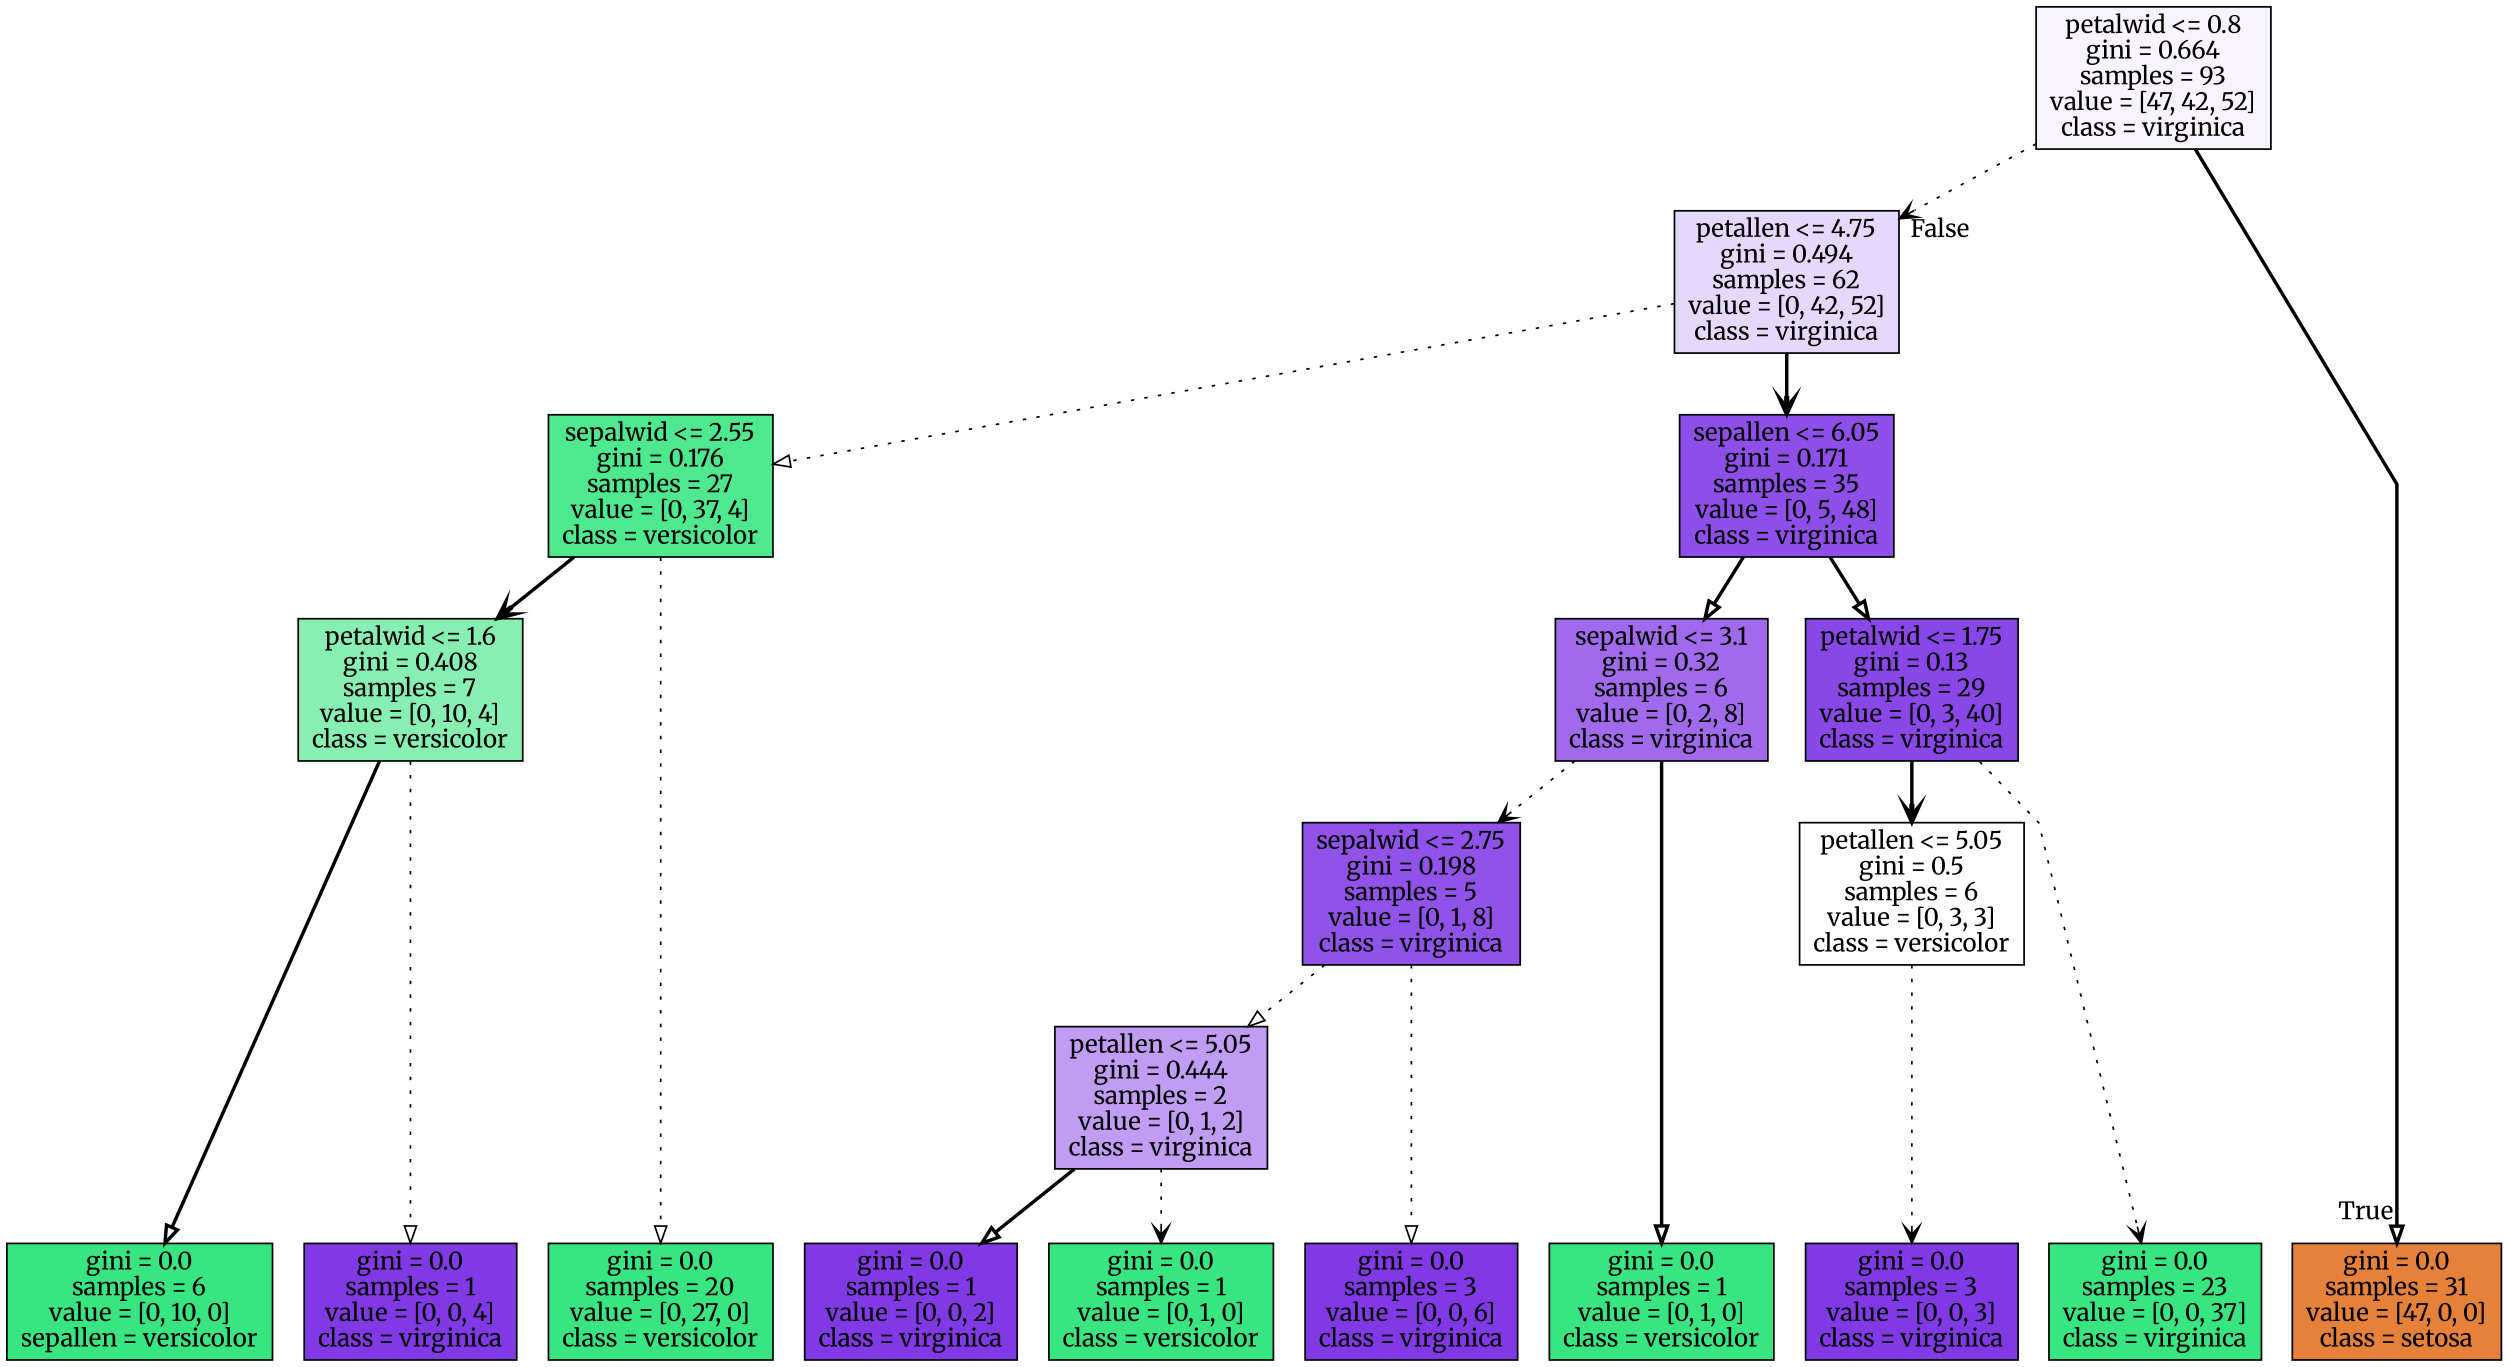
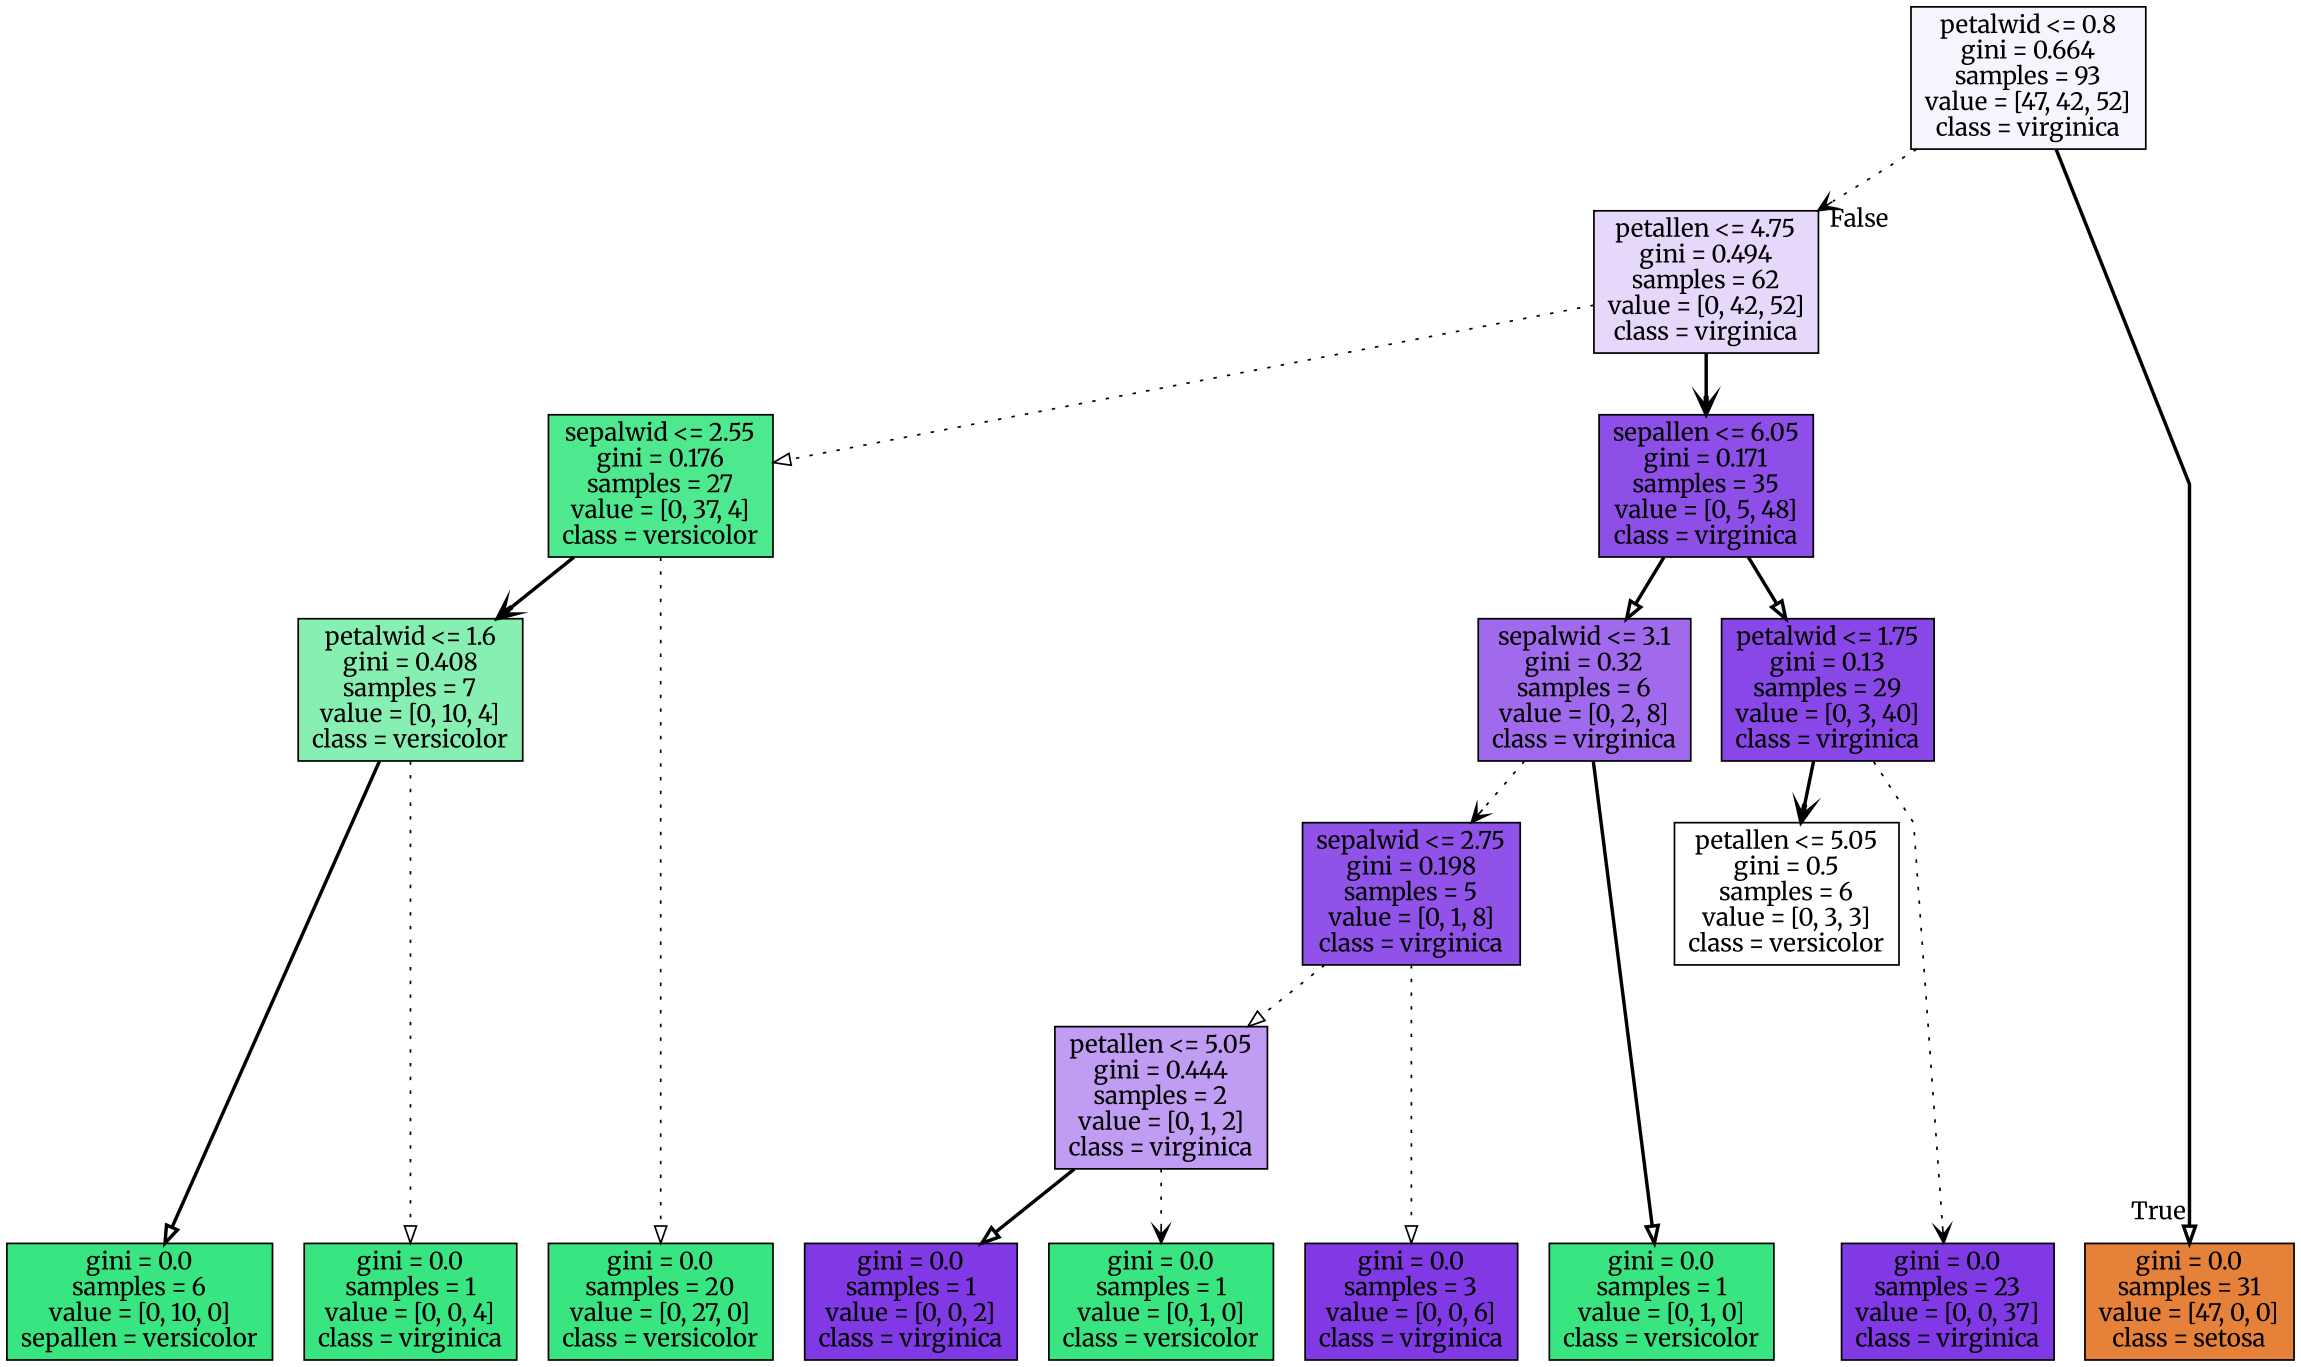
(410, 1302) -> (410, 1302)
(1912, 1302) -> none
(2155, 1302) -> (1948, 1302)
